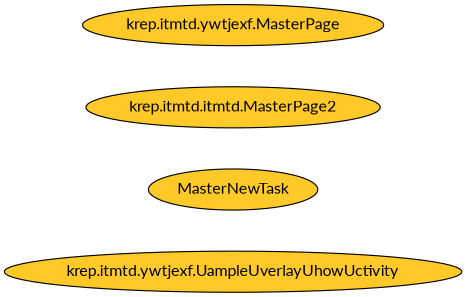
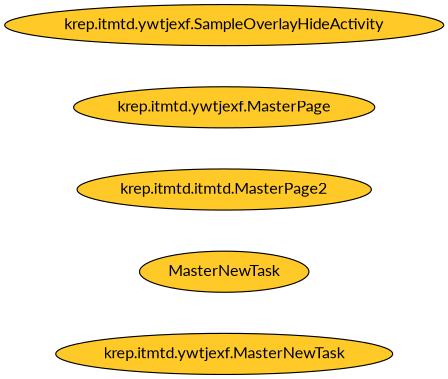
none -> (224, 25)
(233, 272) -> (224, 354)
